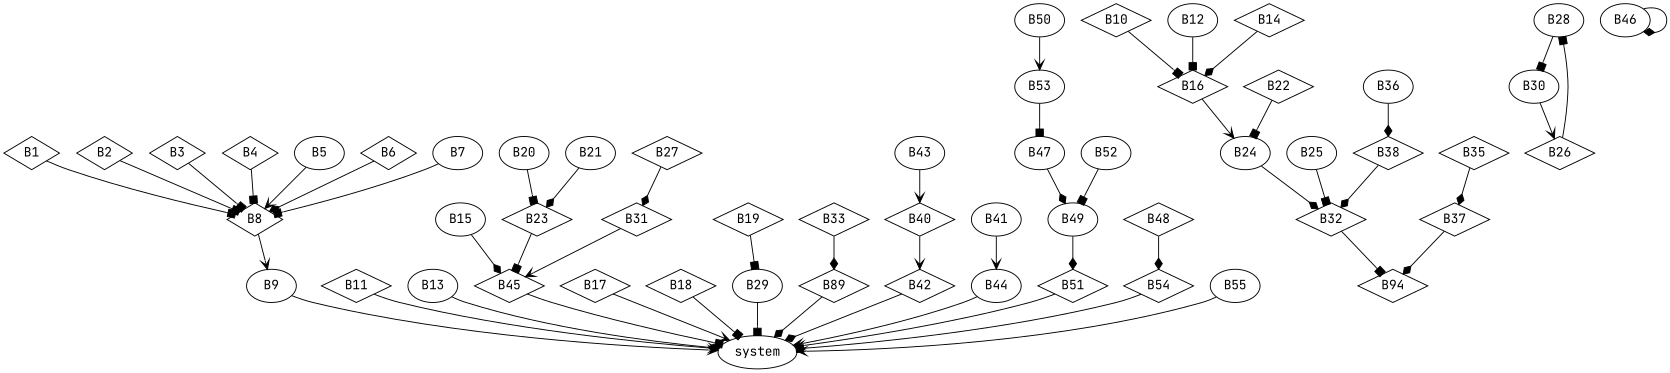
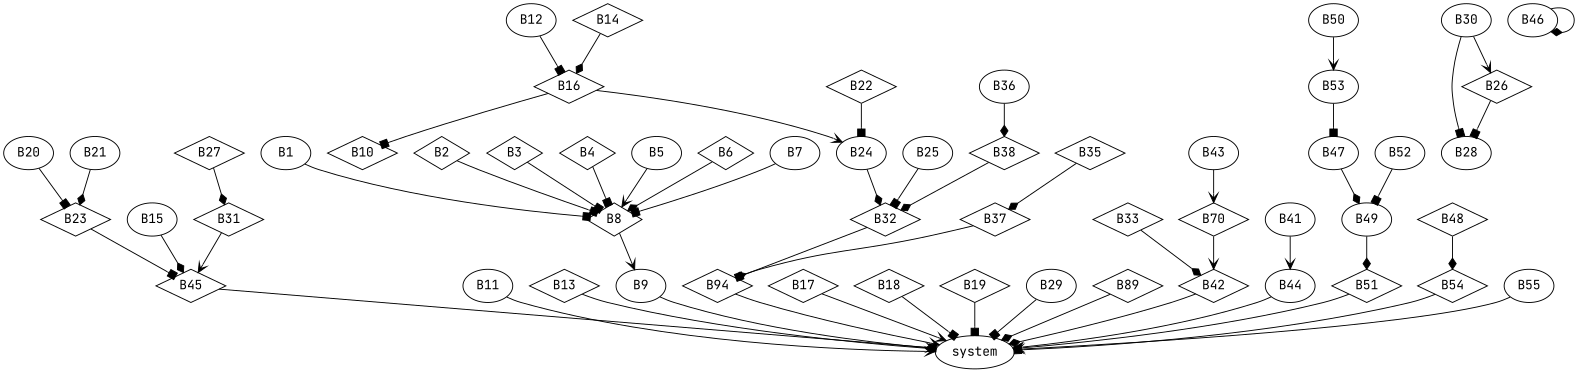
(1548, 49) -> (1452, 82)
(1151, 50) -> (468, 117)
(32, 153) -> (286, 153)
(920, 219) -> (1214, 219)
(834, 247) -> (1166, 249)
(752, 248) -> (975, 315)
(356, 286) -> (488, 286)
(433, 286) -> (564, 286)
none -> (832, 322)
